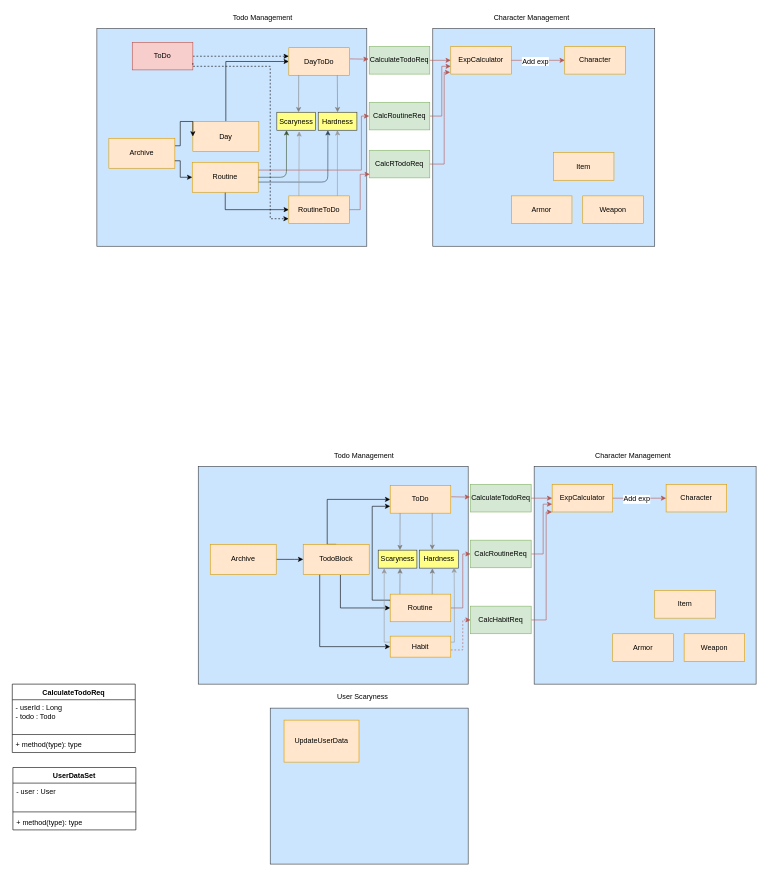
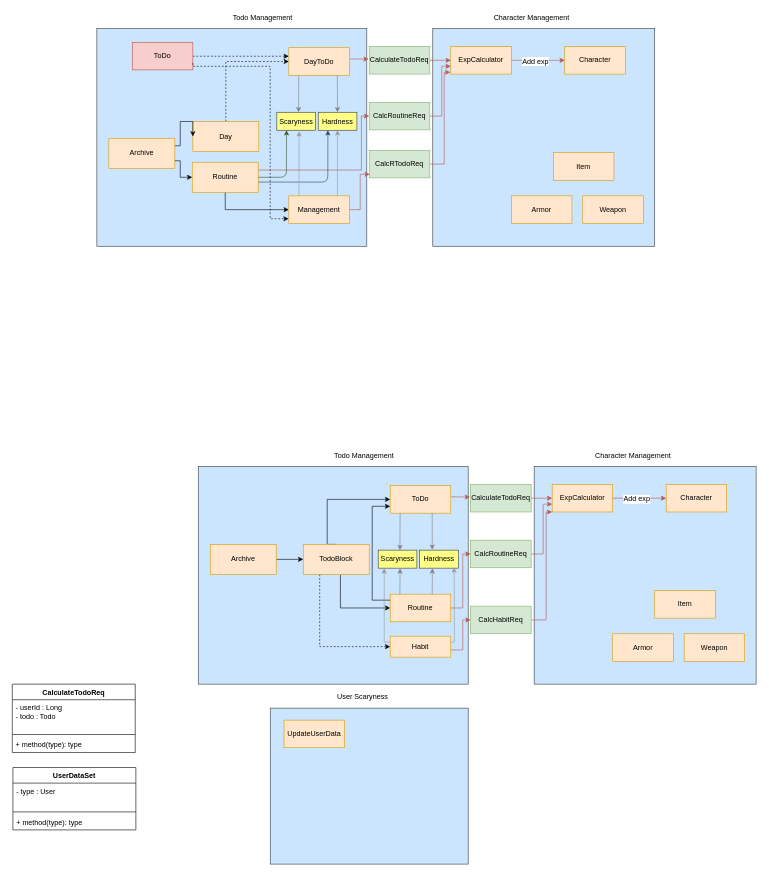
(226, 62) -> (226, 62)
(319, 210) -> (319, 210)
(463, 641) -> (463, 641)
(320, 643) -> (320, 643)
(322, 741) -> (314, 734)
(39, 791) -> (39, 791)
